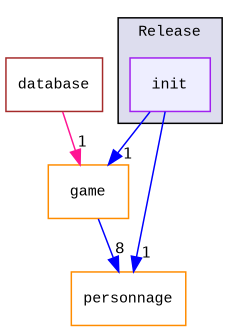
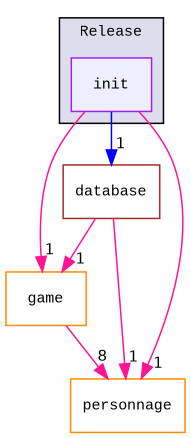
(134, 132) -> (46, 179)
none -> (111, 133)
(151, 184) -> (182, 235)
(106, 238) -> (82, 346)
none -> (119, 291)
